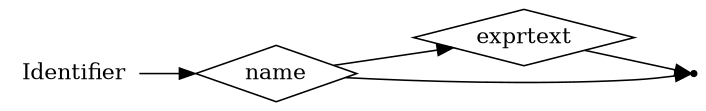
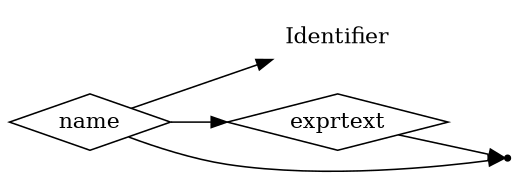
(159, 74) -> (194, 87)
